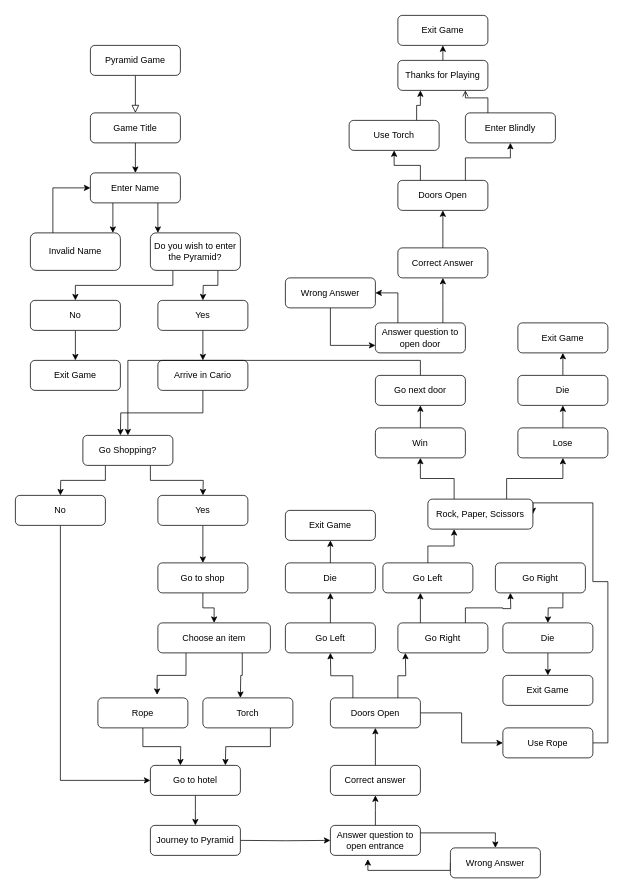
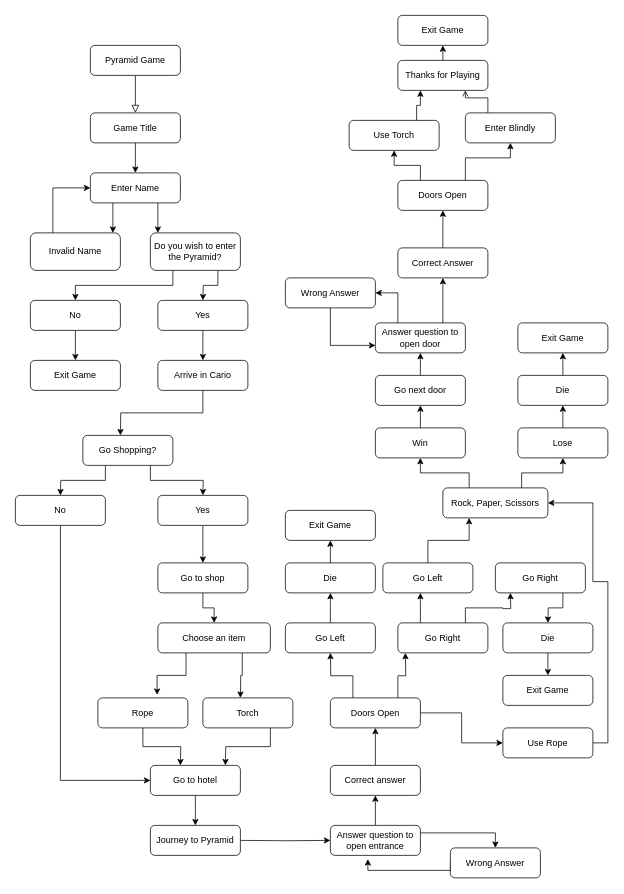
(333, 360) -> (420, 360)
(480, 514) -> (495, 503)
